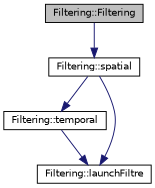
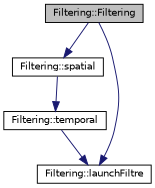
(115, 116) -> (118, 89)
